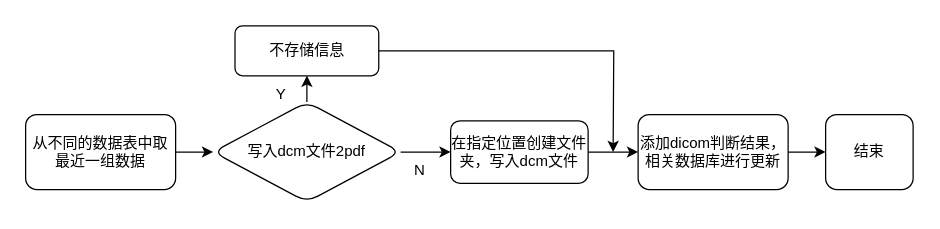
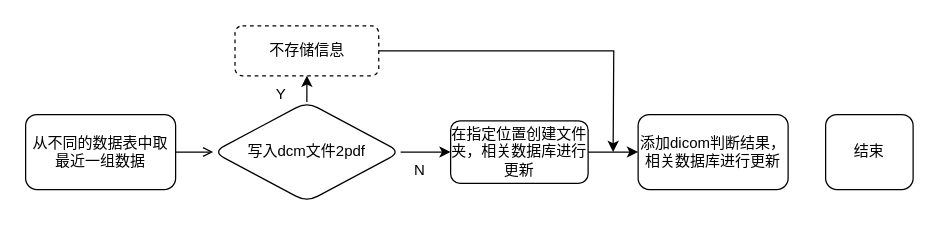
(307, 51) -> (307, 51)
(203, 152) -> (204, 152)
(519, 152) -> (519, 152)
(811, 152) -> none
